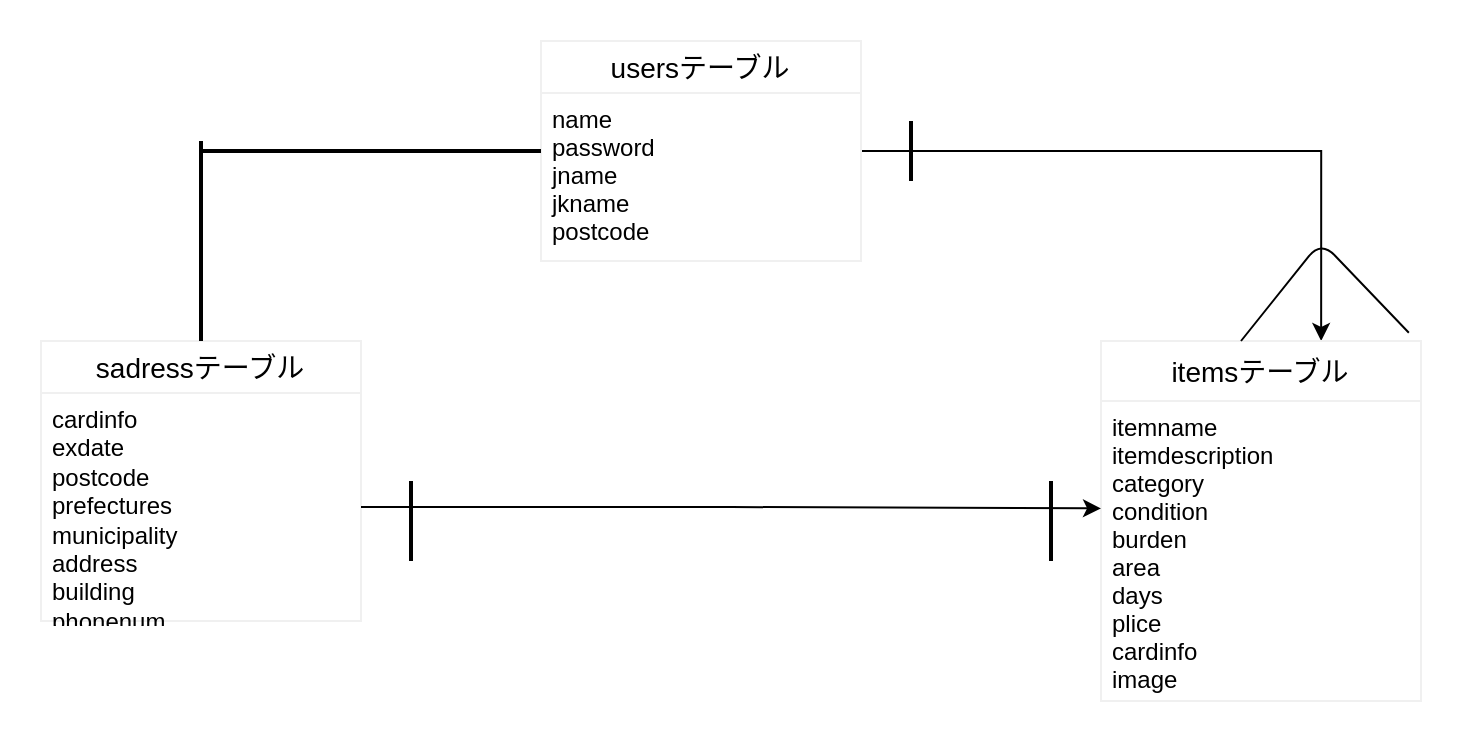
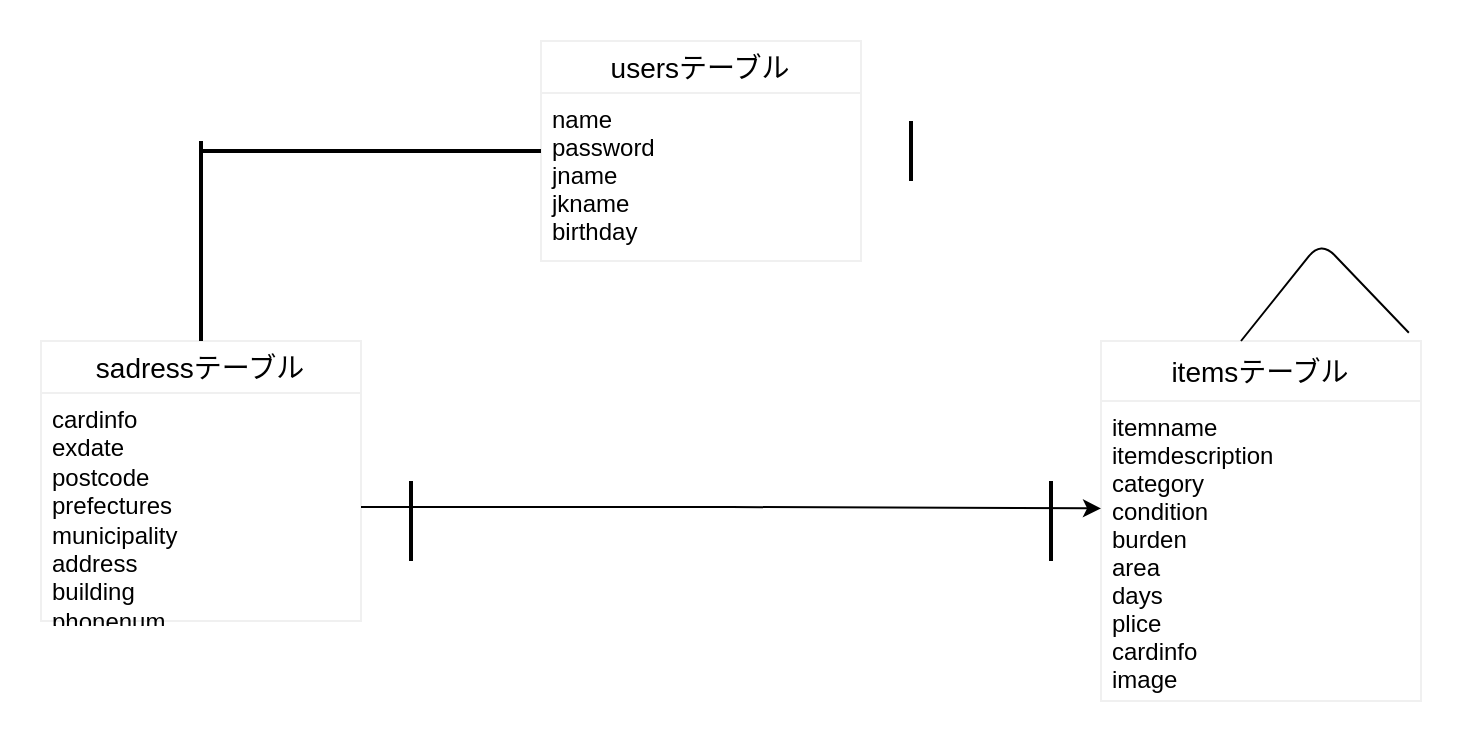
(579, 120) -> (579, 120)
(1220, 151) -> none
